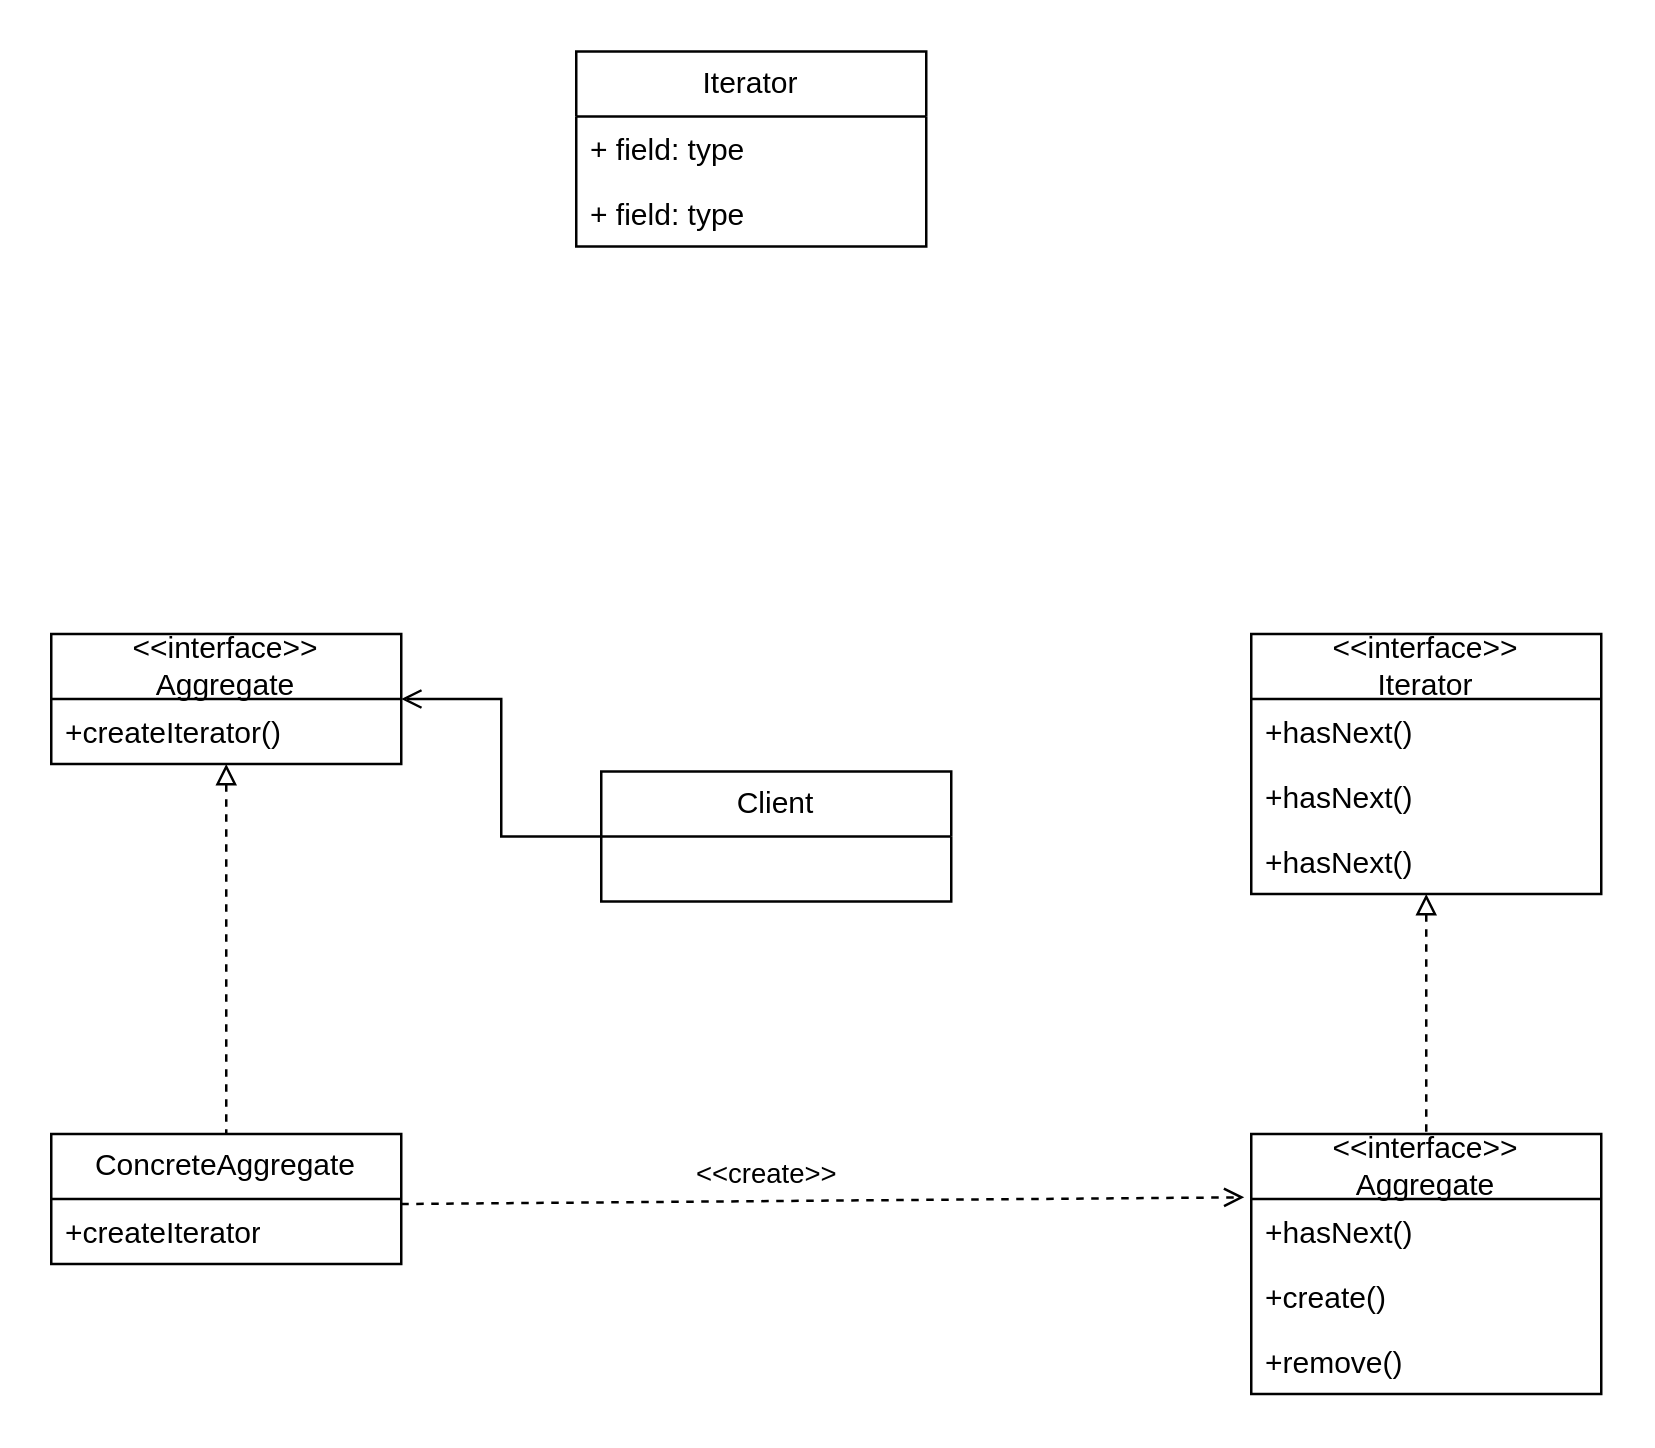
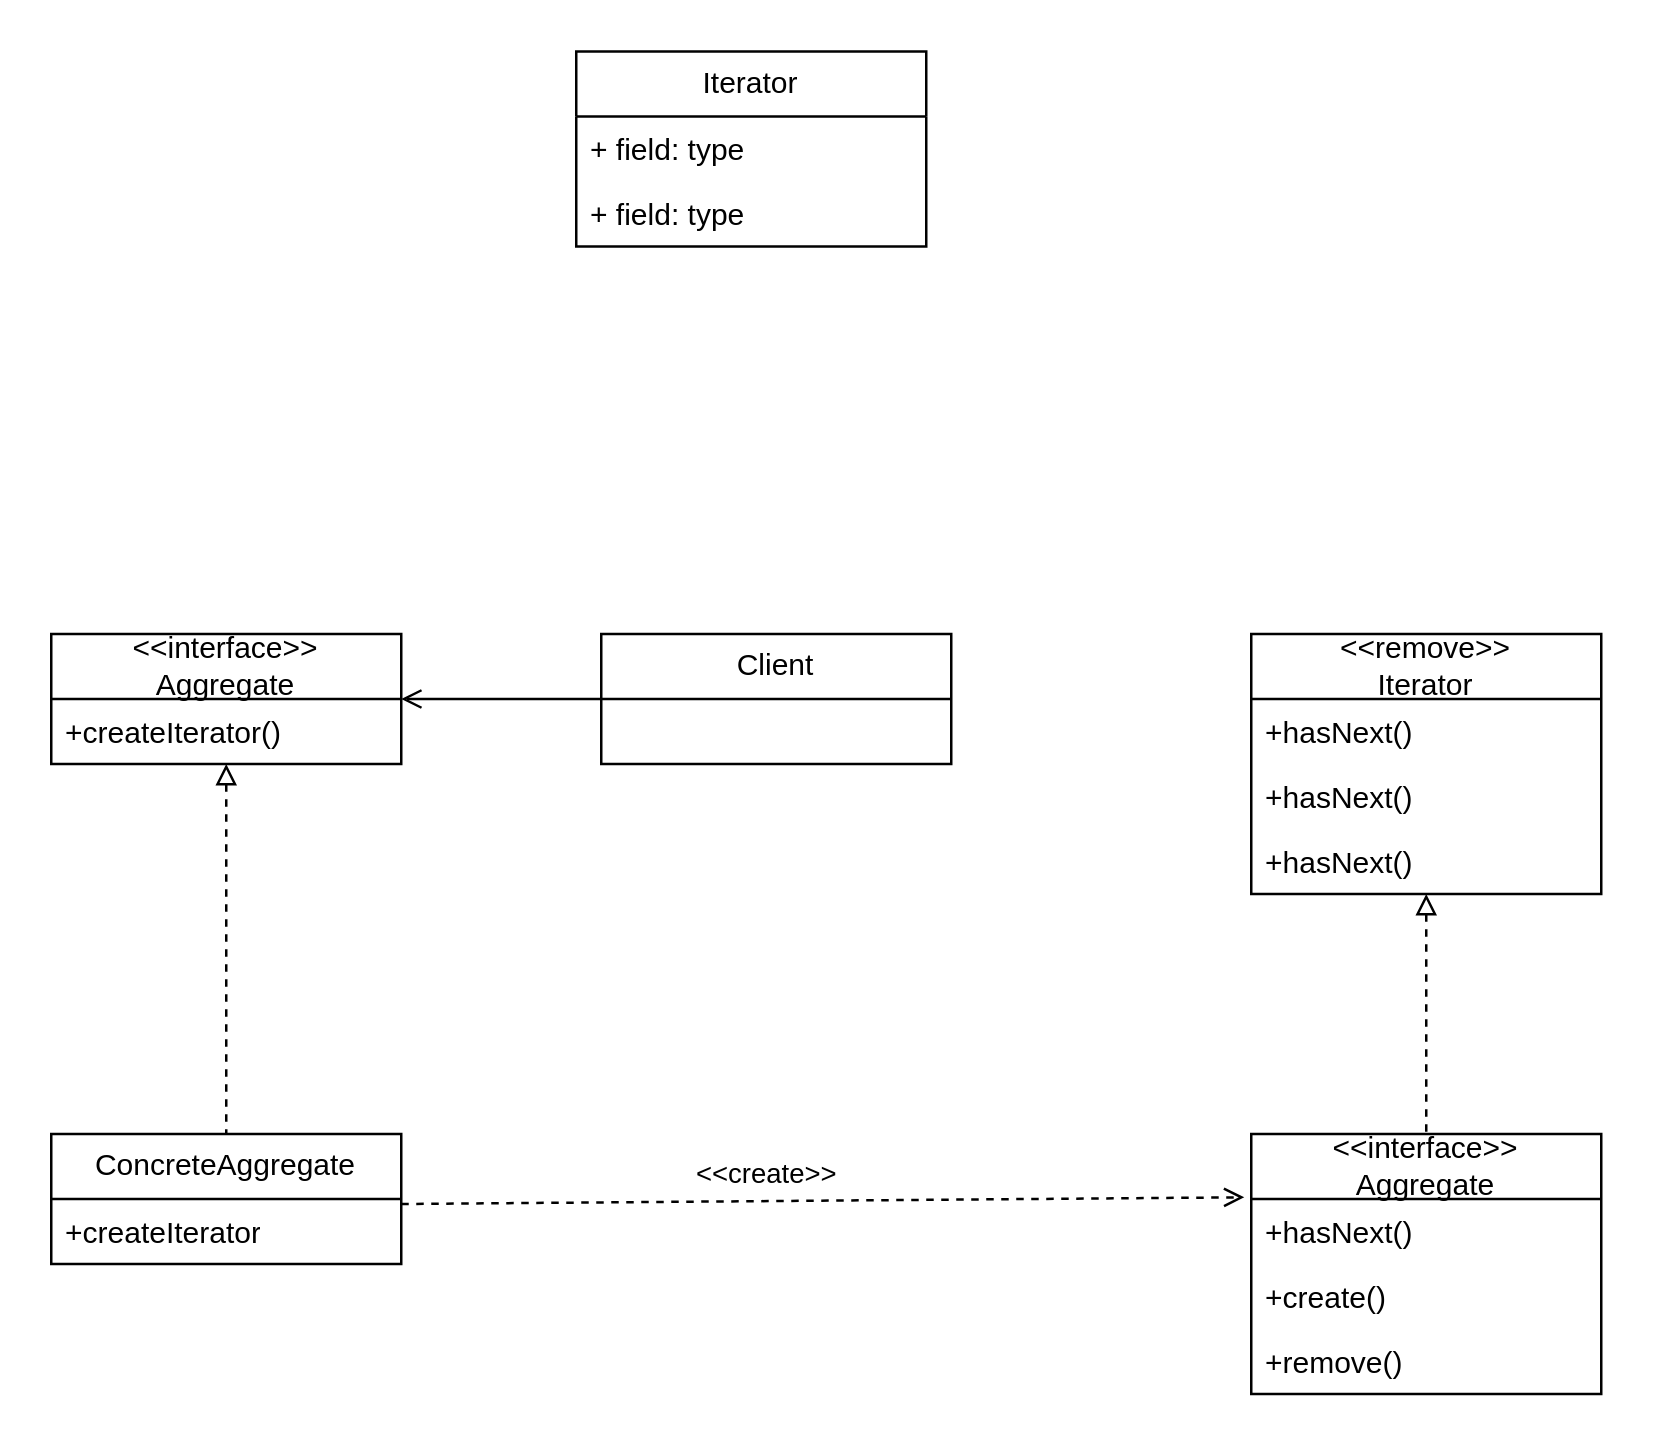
(1426, 666) -> (1426, 666)
(776, 836) -> (776, 699)
